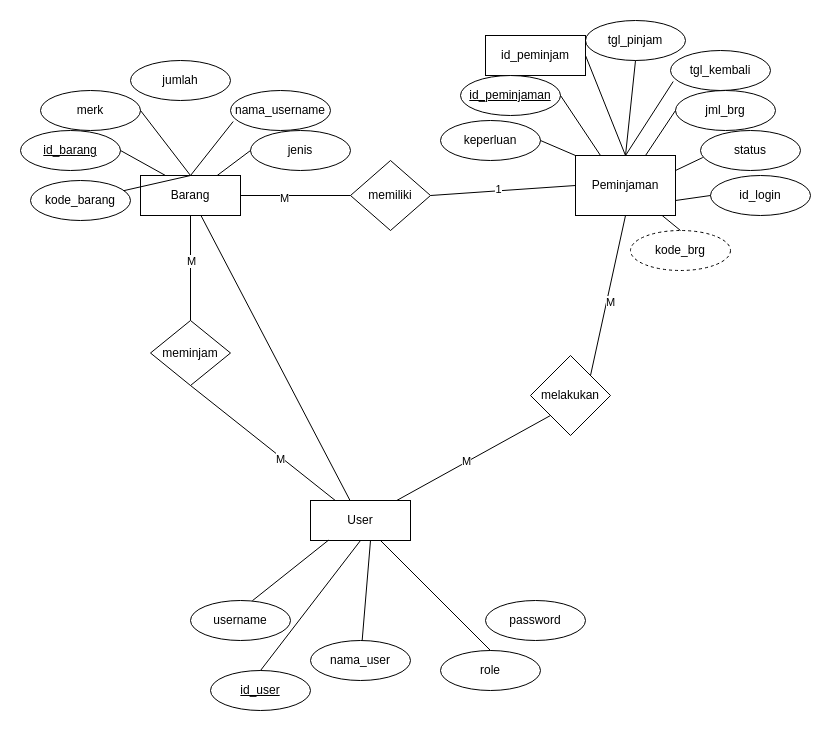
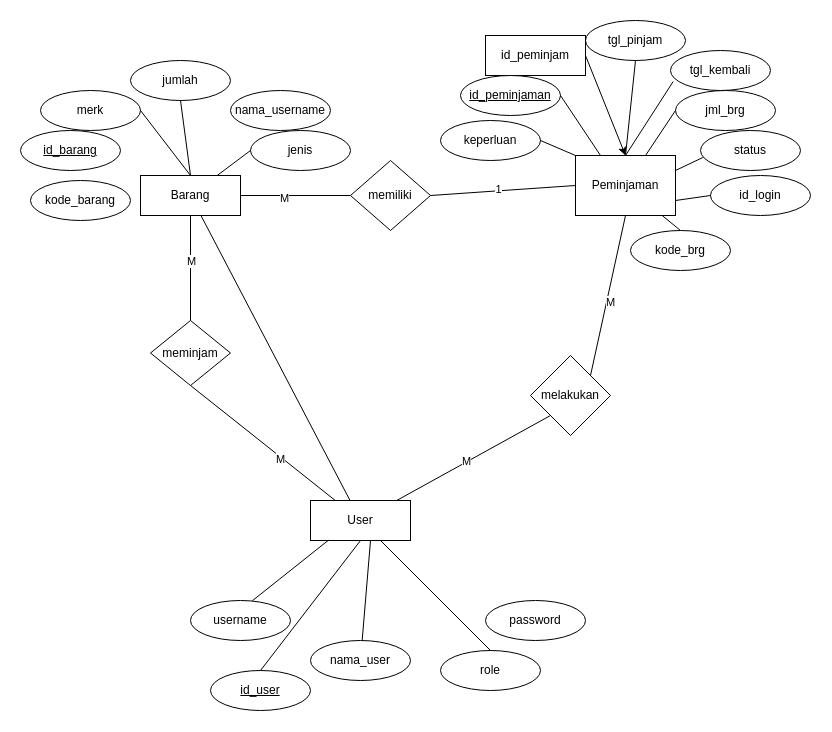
(212, 148) -> none
(623, 148) -> (622, 148)
(143, 163) -> none
(157, 183) -> (186, 139)
(681, 251) -> (681, 251)
